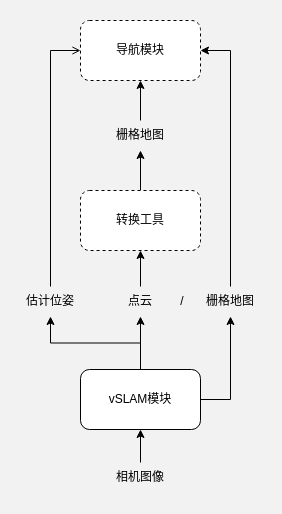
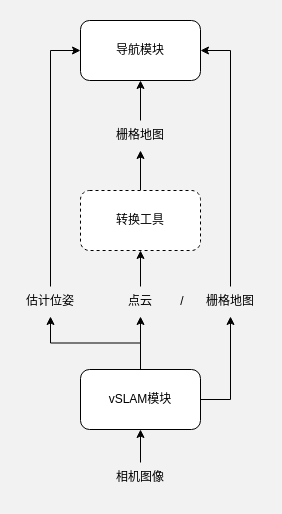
(74, 51) -> (72, 51)
(141, 51) -> (141, 51)
